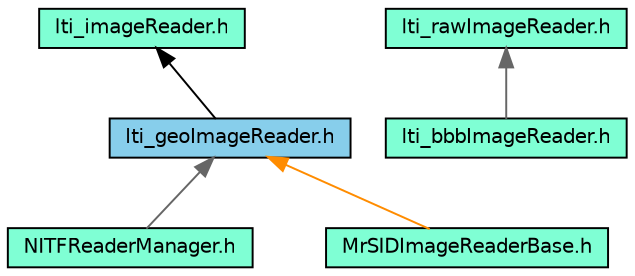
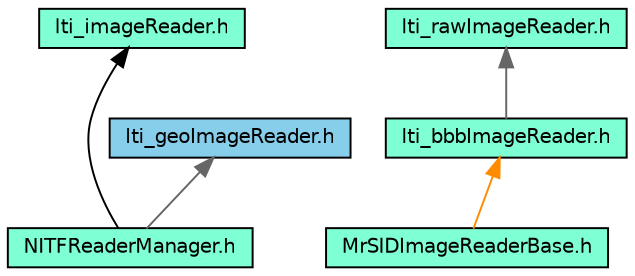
(193, 91) -> (89, 146)
(358, 197) -> (483, 202)
